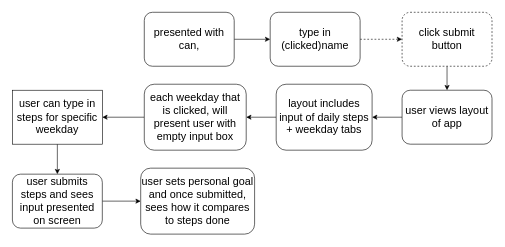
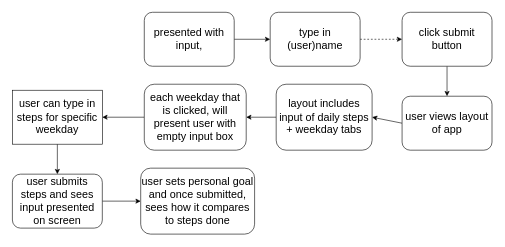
(189, 39) -> (189, 39)
(315, 39) -> (315, 39)
(447, 39) -> (447, 39)
(447, 117) -> (447, 123)
